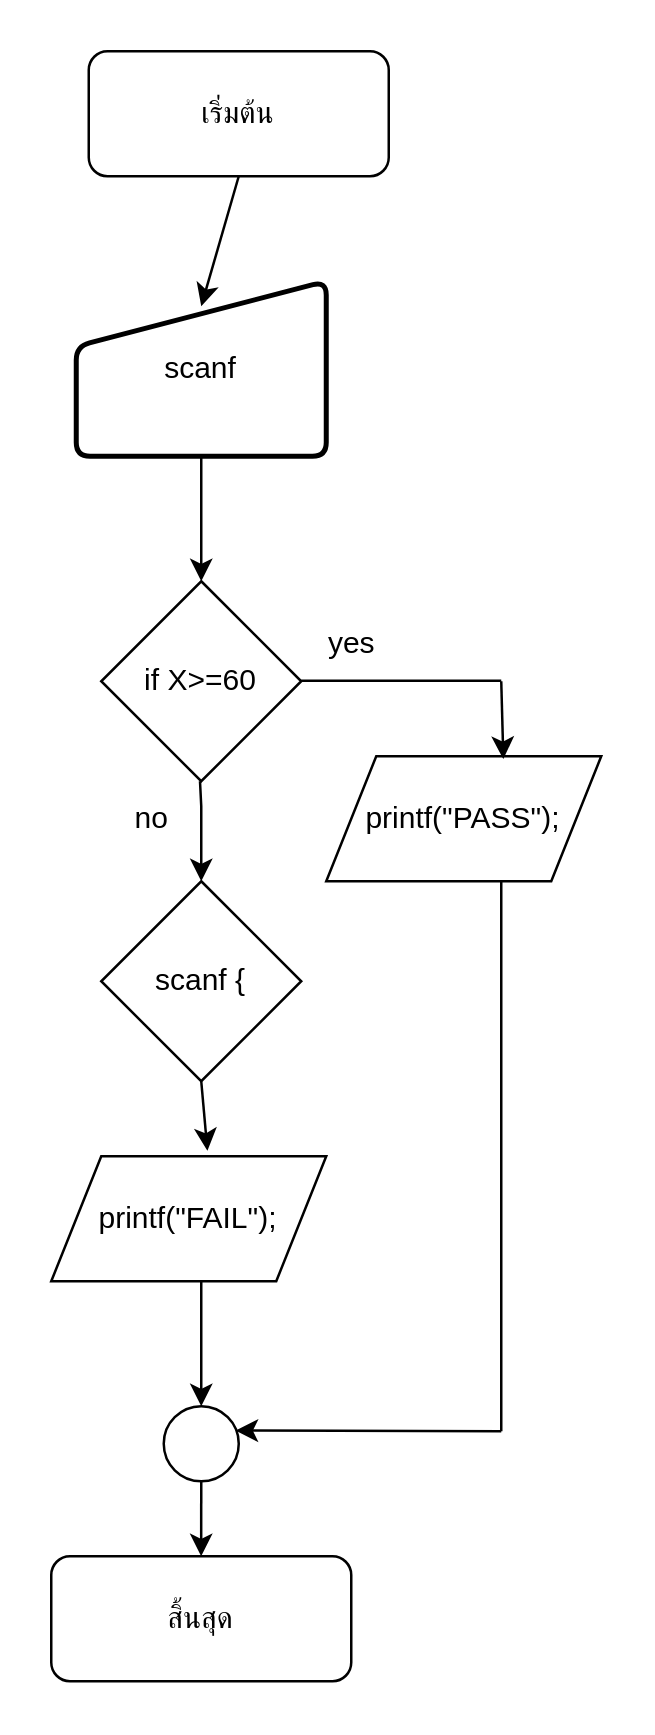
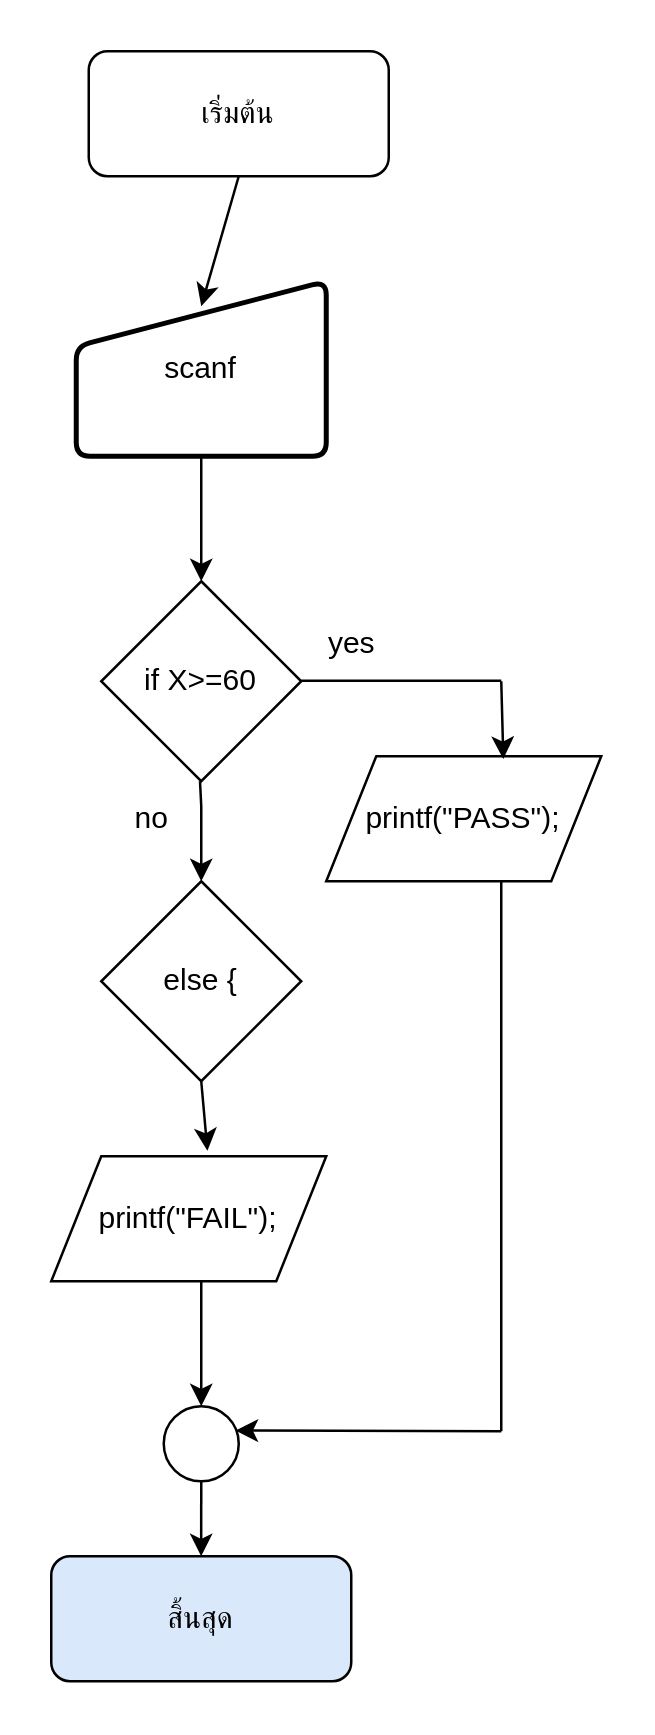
(201, 981) -> (201, 981)
(201, 1619) -> (201, 1619)
